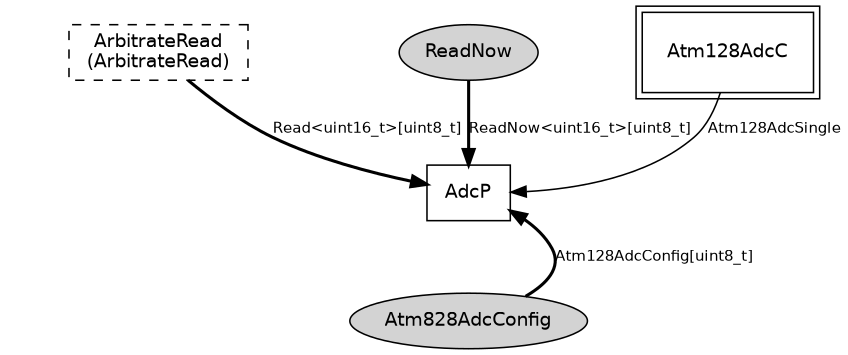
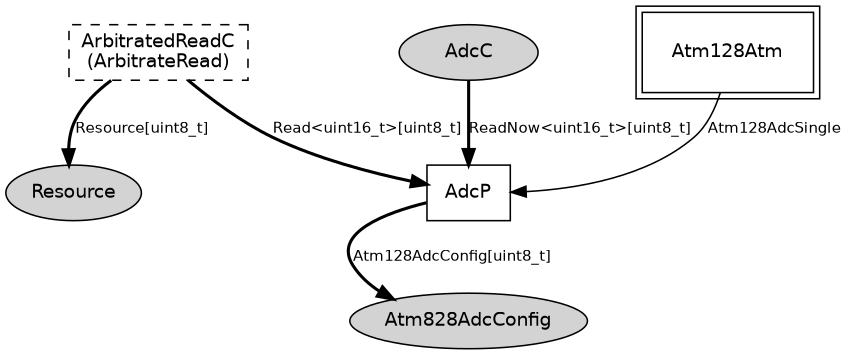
(158, 52) -> (158, 52)
(469, 52) -> (469, 52)
(728, 52) -> (728, 52)
none -> (74, 193)
(555, 258) -> (359, 232)
